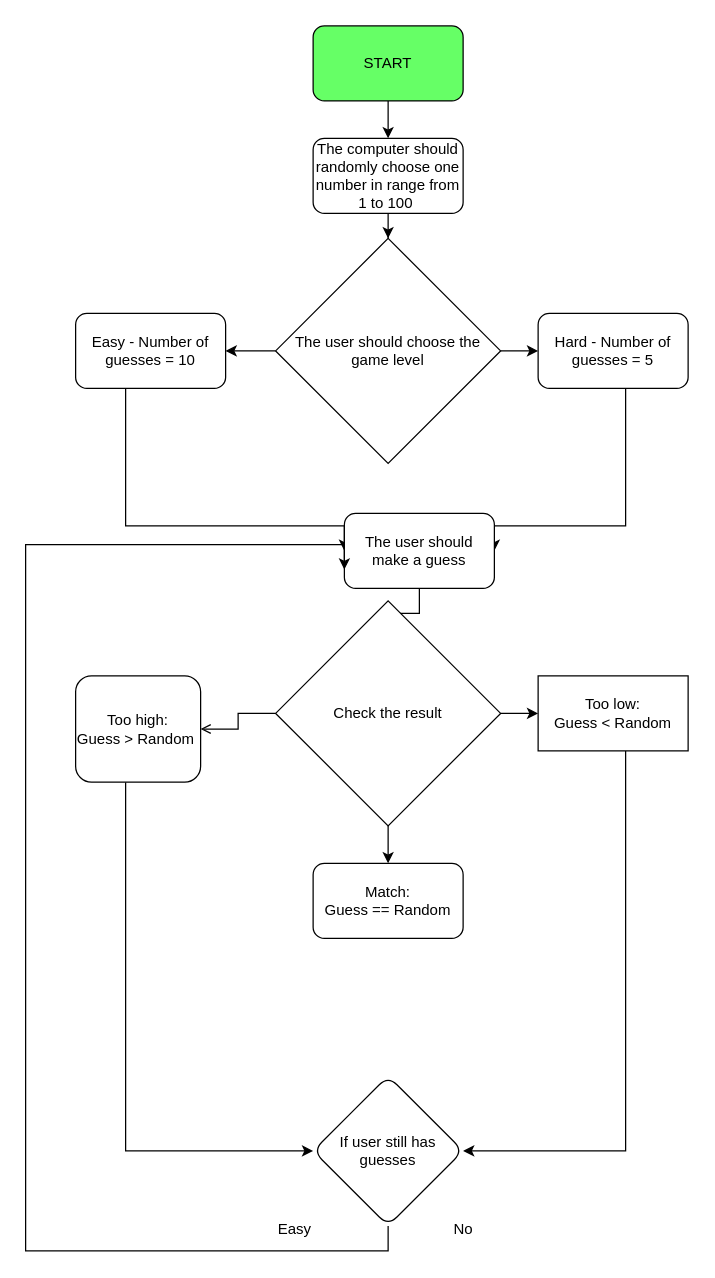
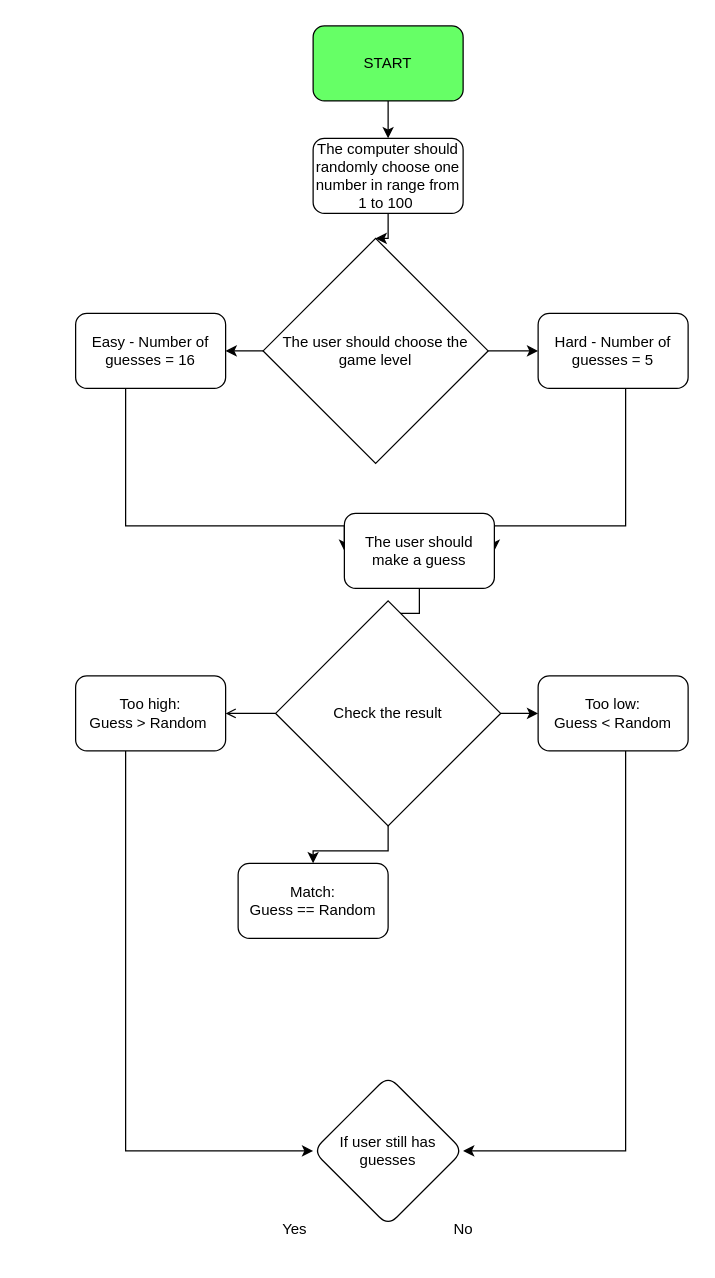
(151, 351) -> (151, 351)
(388, 351) -> (376, 351)
(613, 713) -> (613, 713)
(138, 729) -> (151, 713)
(388, 901) -> (313, 901)
(26, 934) -> none
(295, 1229) -> (295, 1229)
